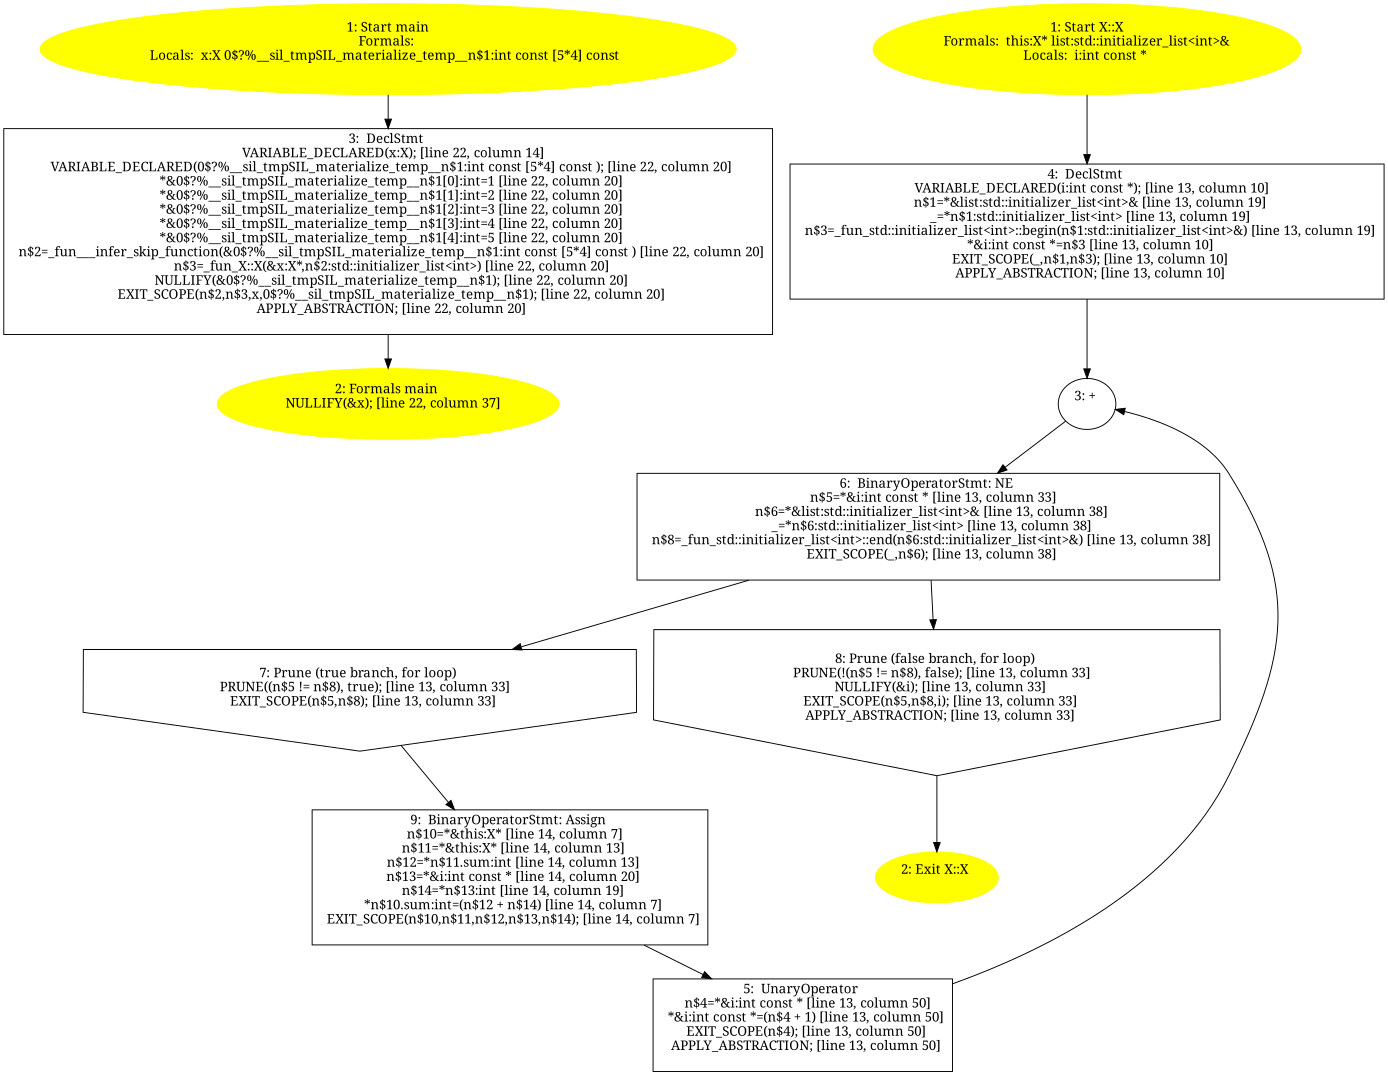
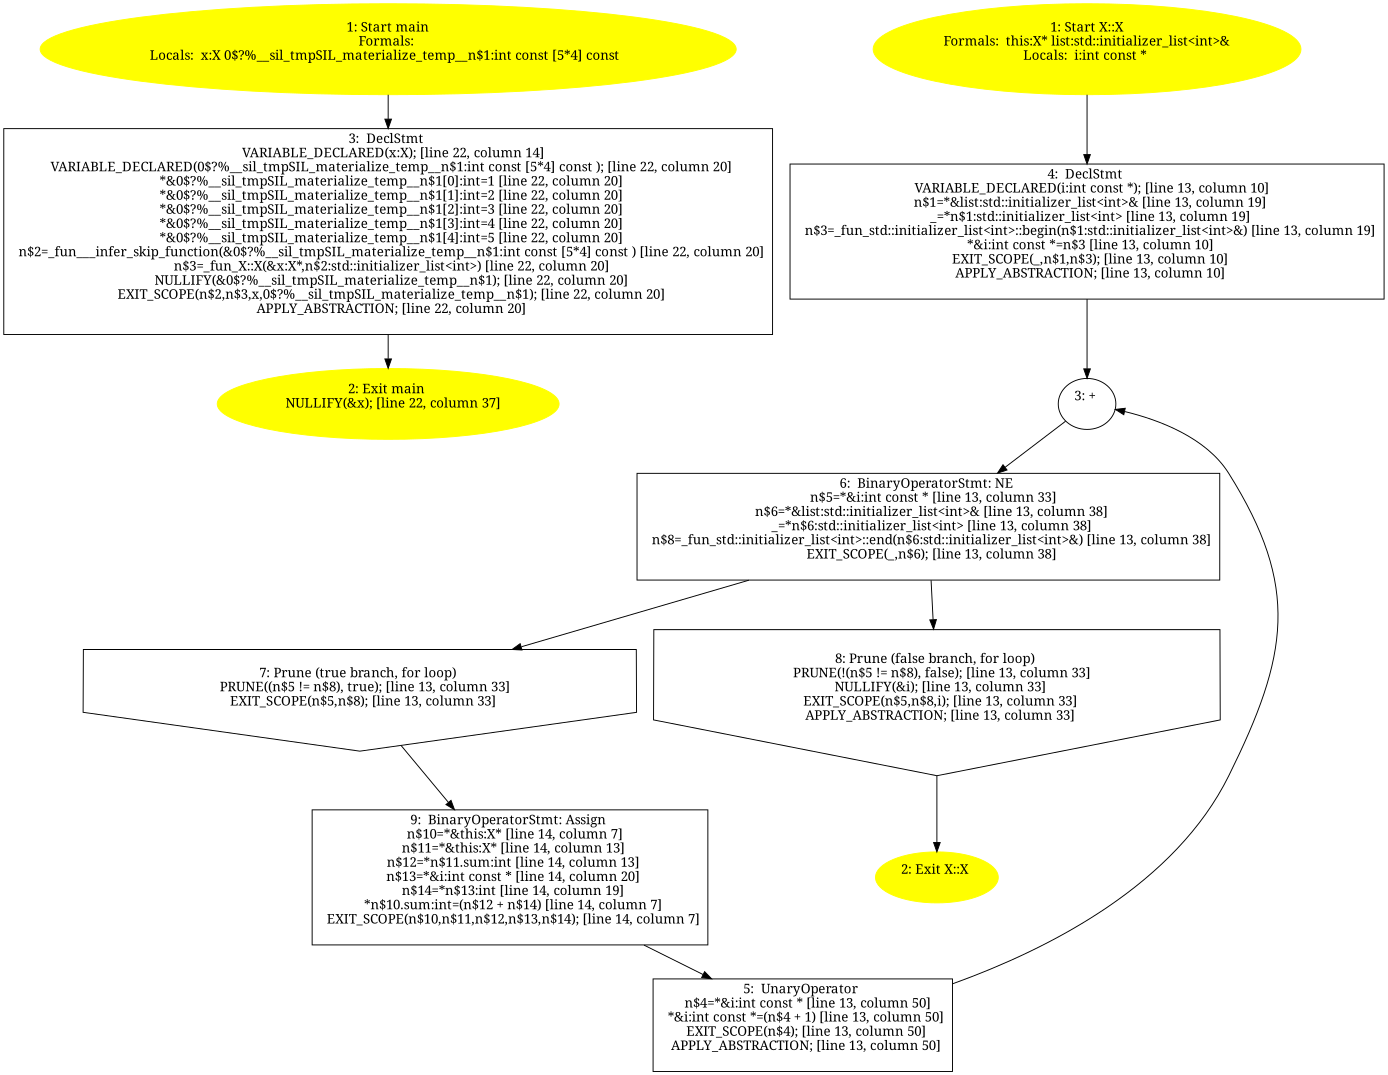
(388, 404) -> (388, 404)
